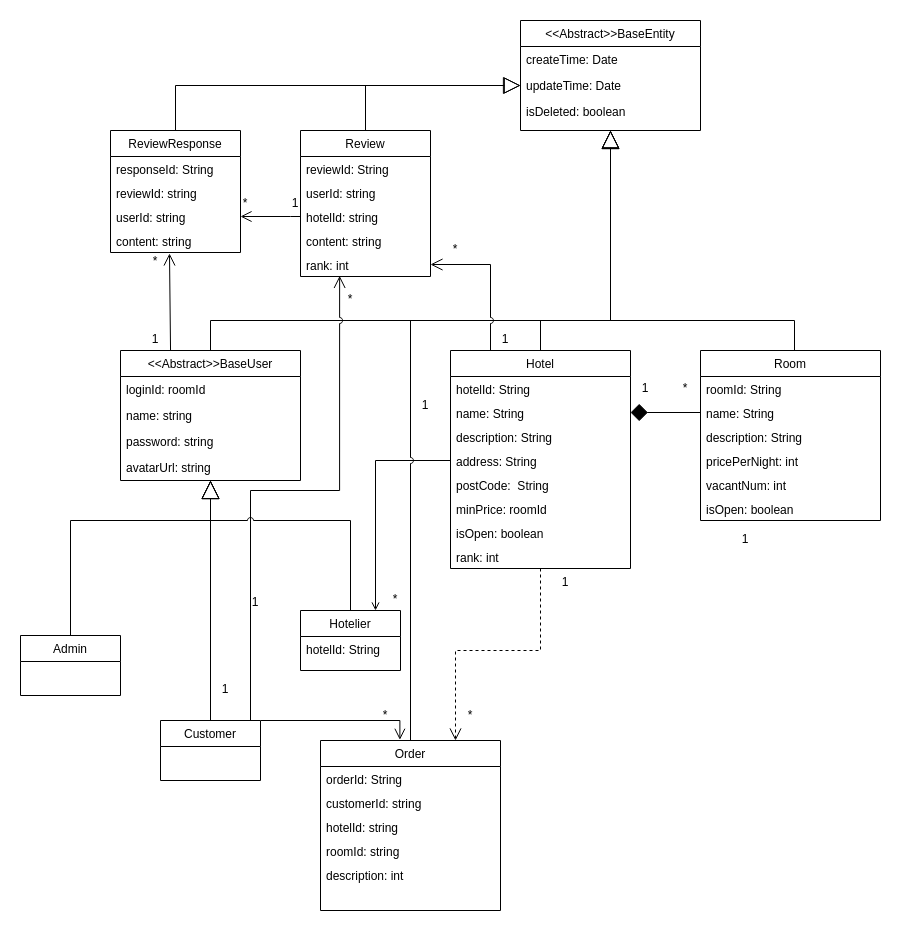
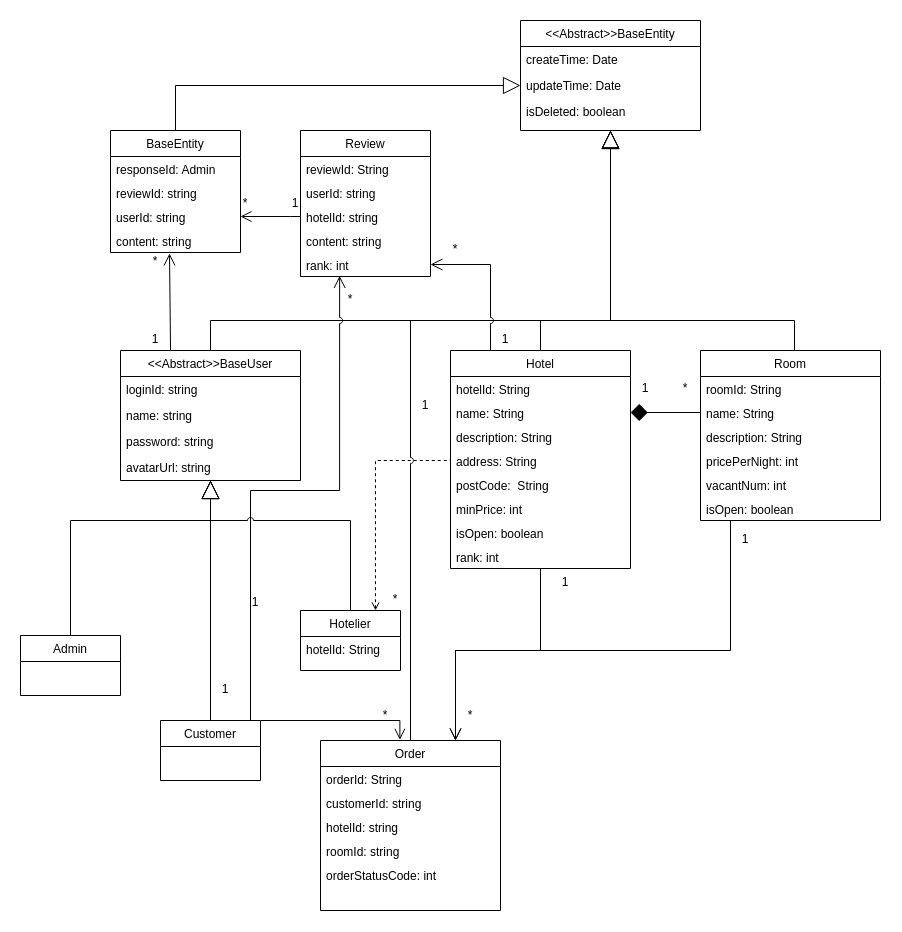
(366, 110) -> none
(175, 144) -> (175, 144)
(172, 170) -> (168, 170)
(170, 390) -> (169, 390)
(376, 497) -> (376, 497)
(504, 510) -> (492, 510)
(541, 609) -> (541, 609)
none -> (701, 651)
(372, 876) -> (389, 876)
